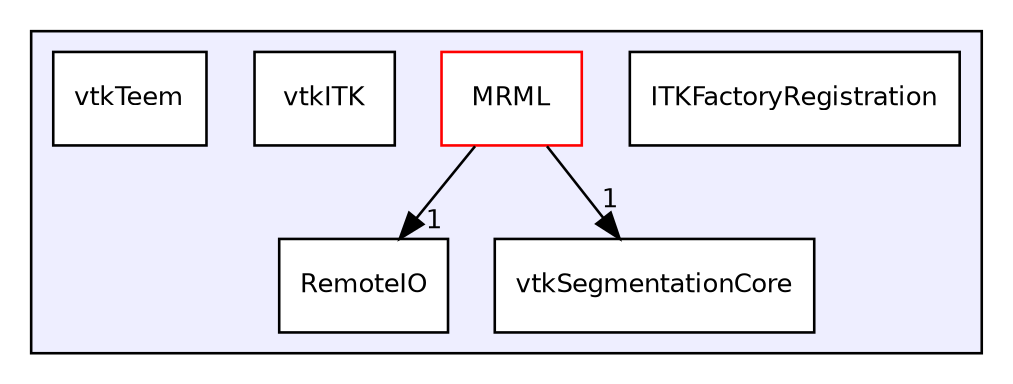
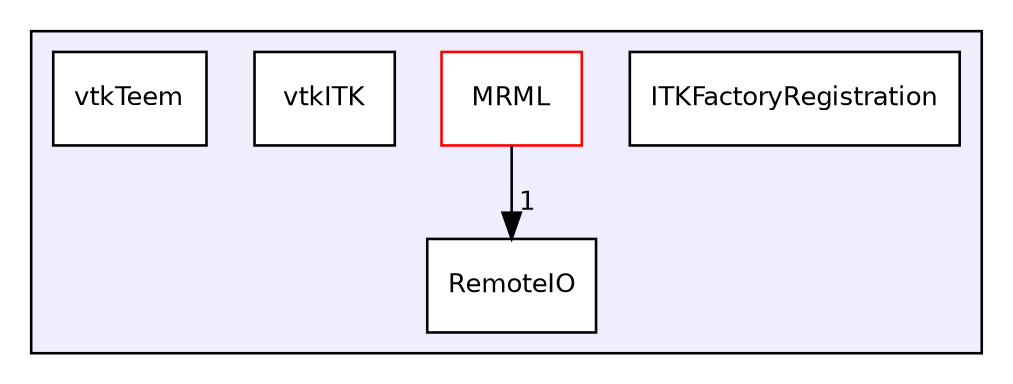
(654, 286) -> none
